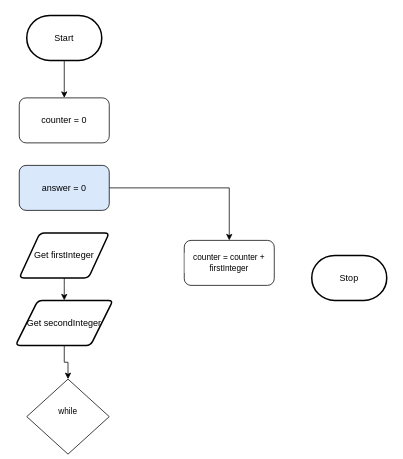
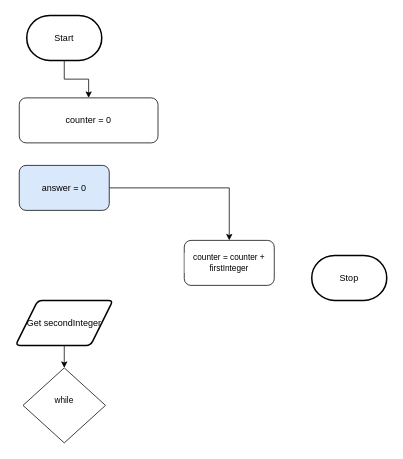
(64, 120) -> (89, 120)
(64, 255) -> none
(64, 286) -> none
(68, 417) -> (64, 405)
